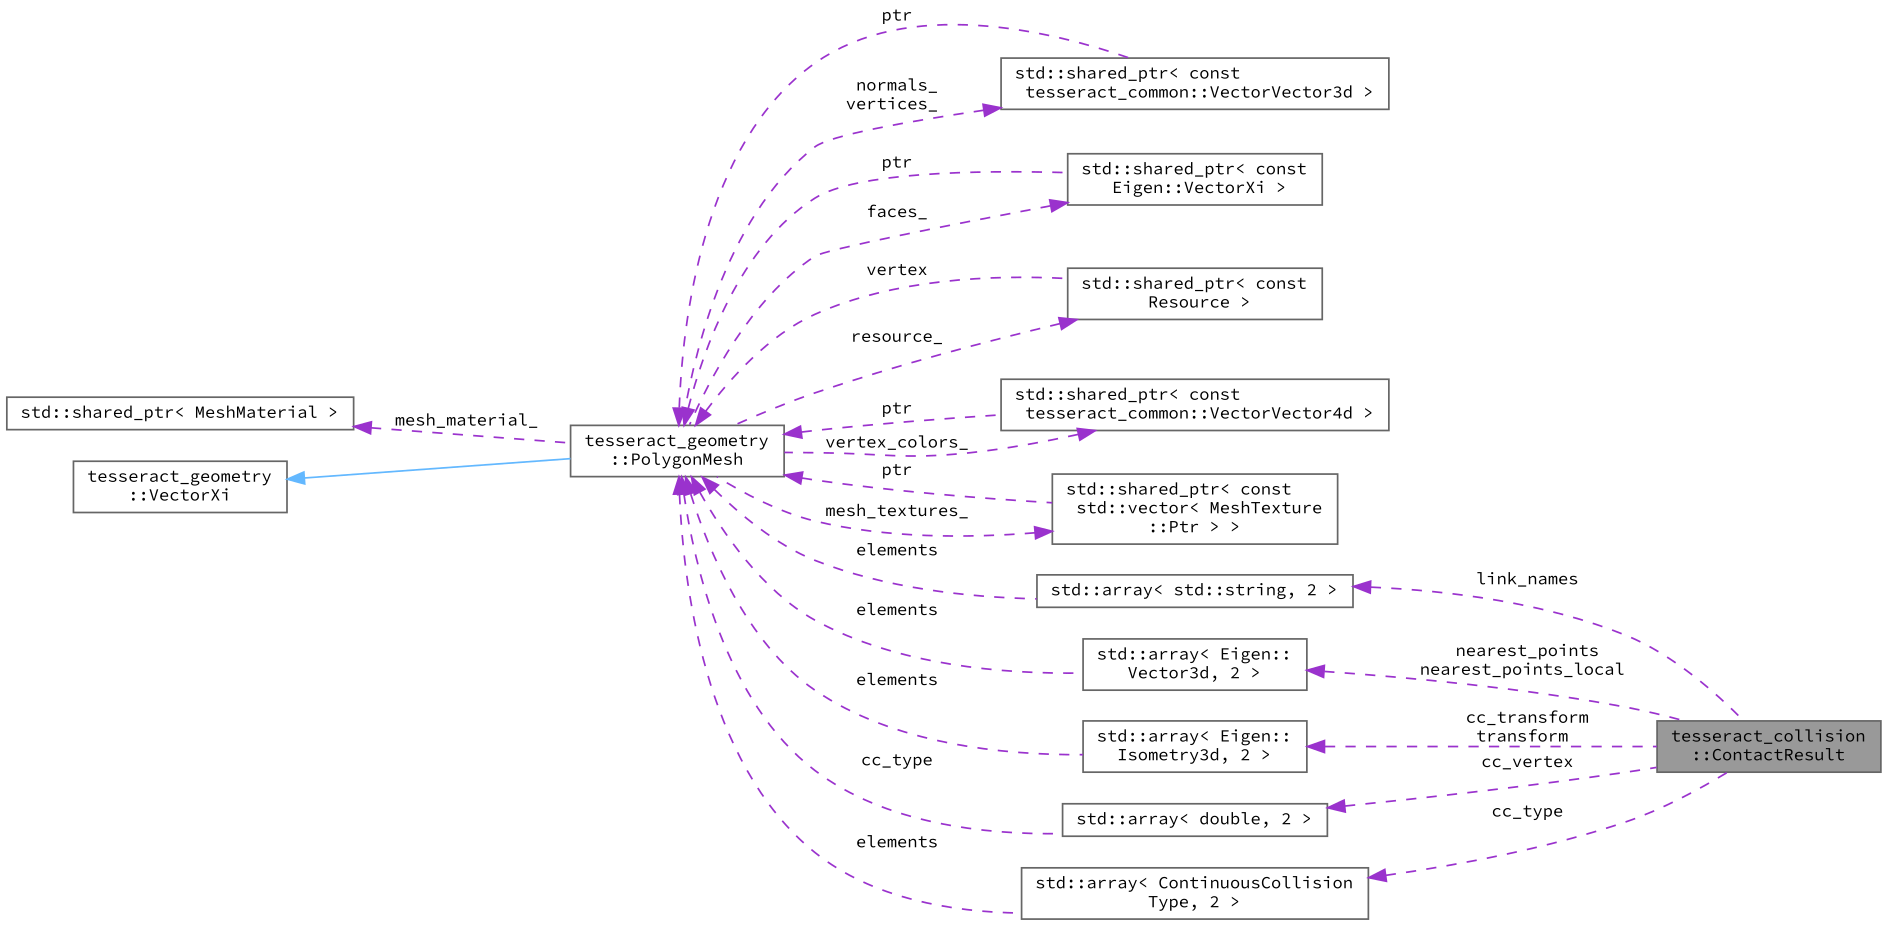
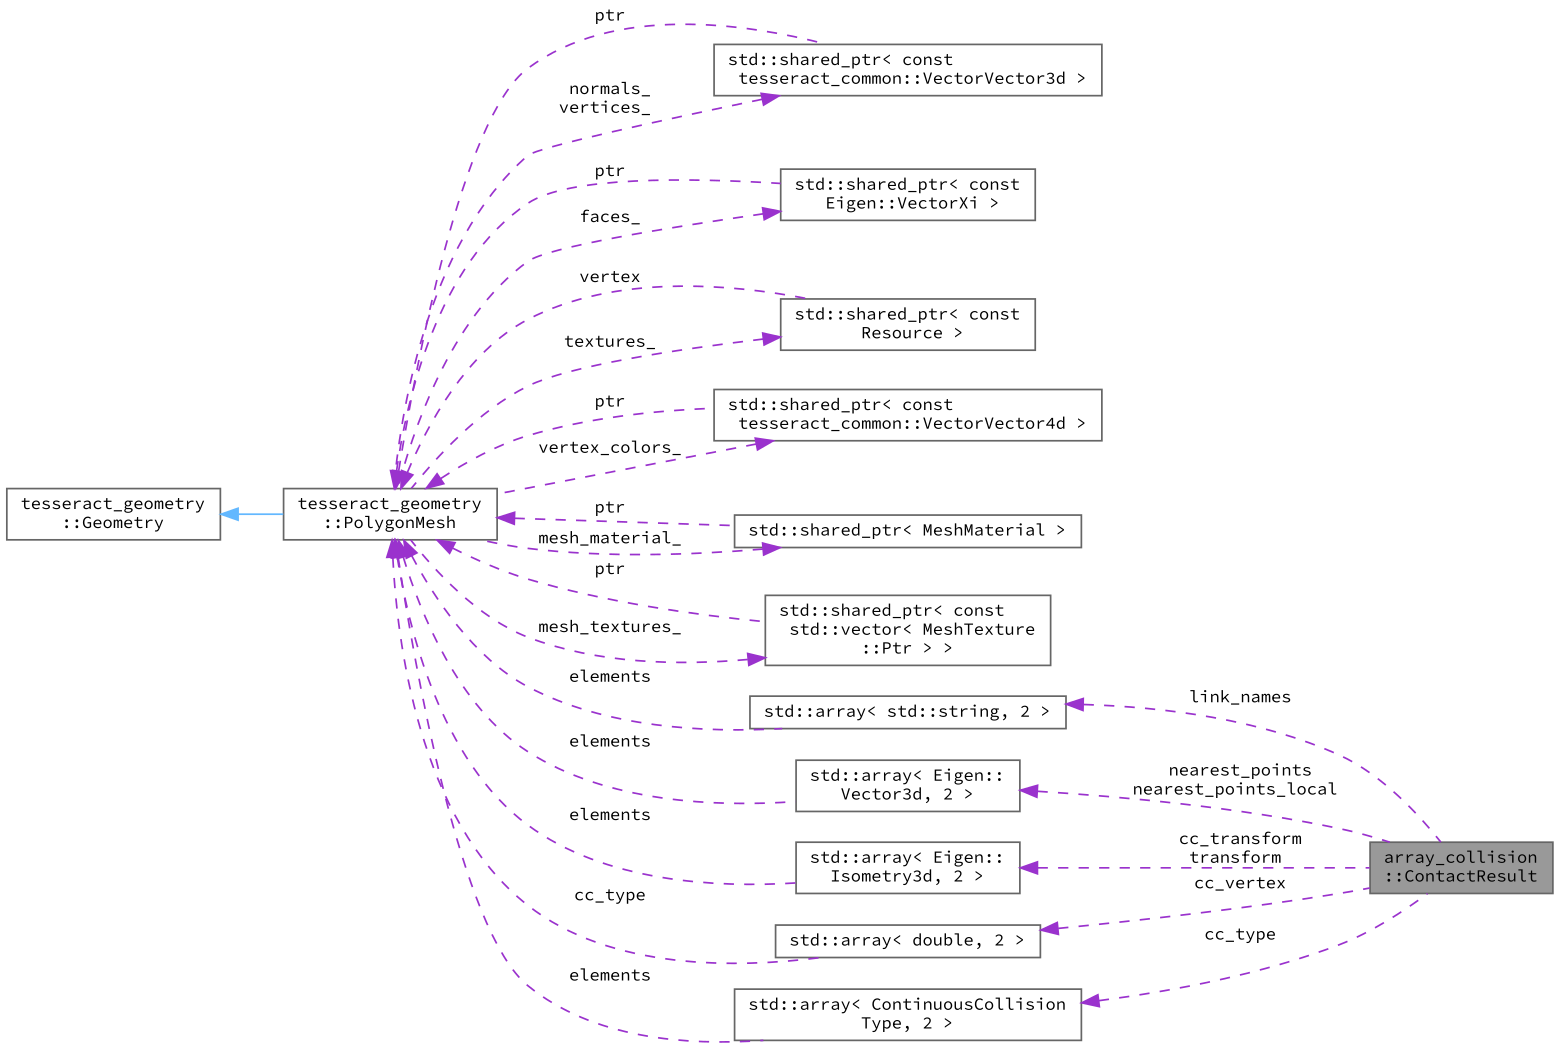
(893, 337) -> (606, 343)
(180, 487) -> (114, 514)
none -> (624, 522)
(1769, 747) -> (1461, 868)
